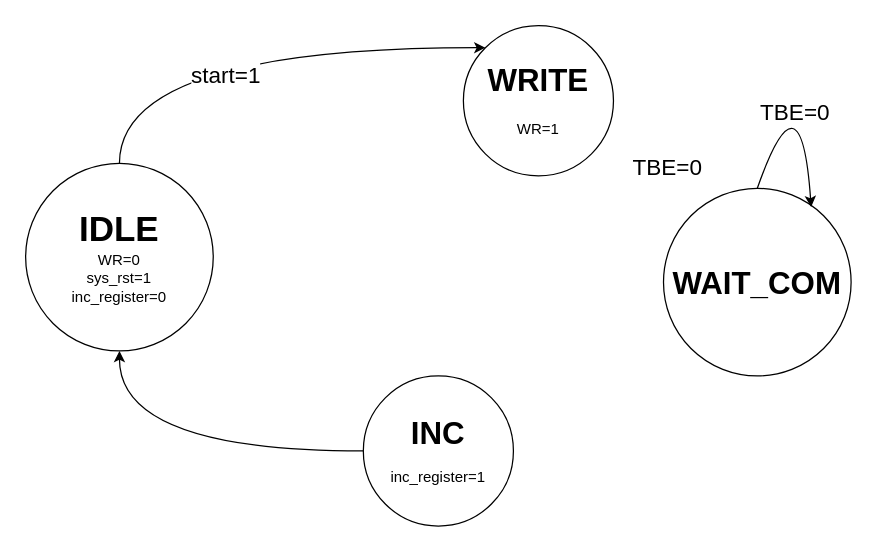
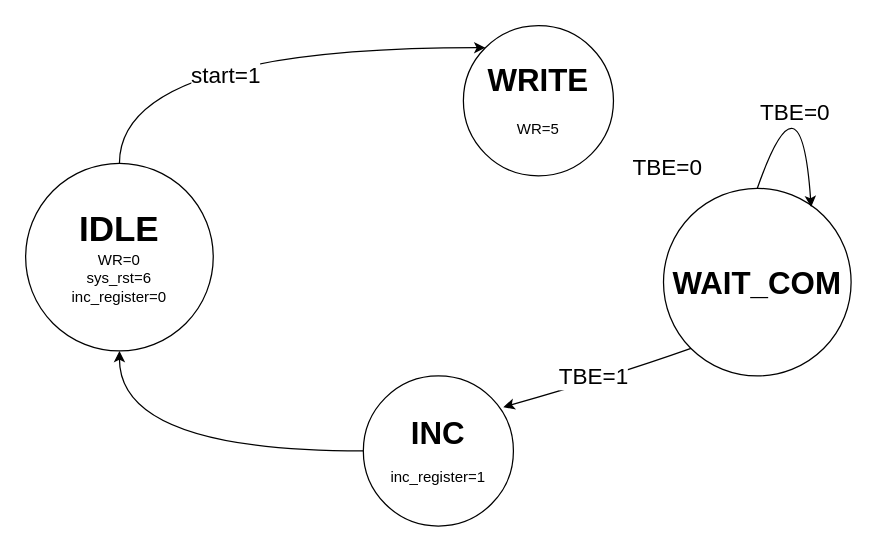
(538, 101) -> (538, 101)
(119, 257) -> (119, 257)
none -> (634, 367)
